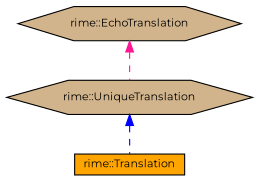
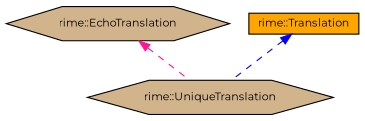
(130, 140) -> (257, 60)
